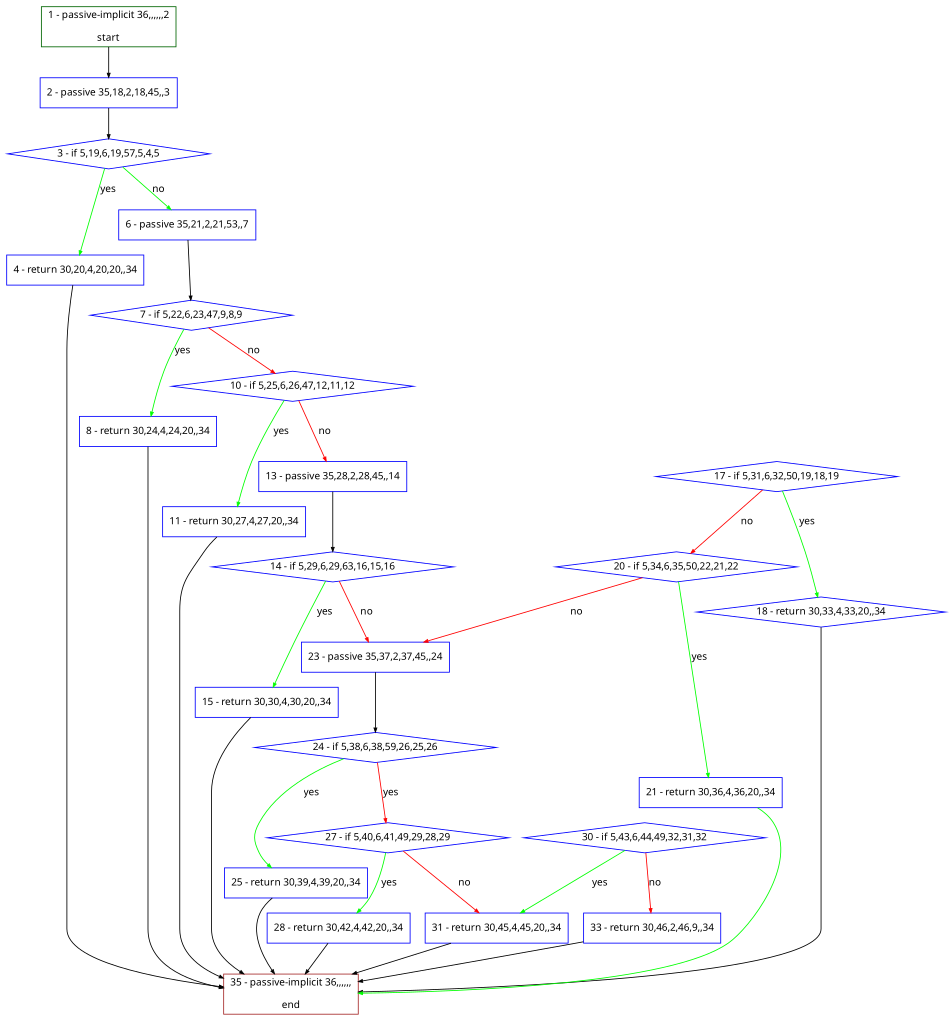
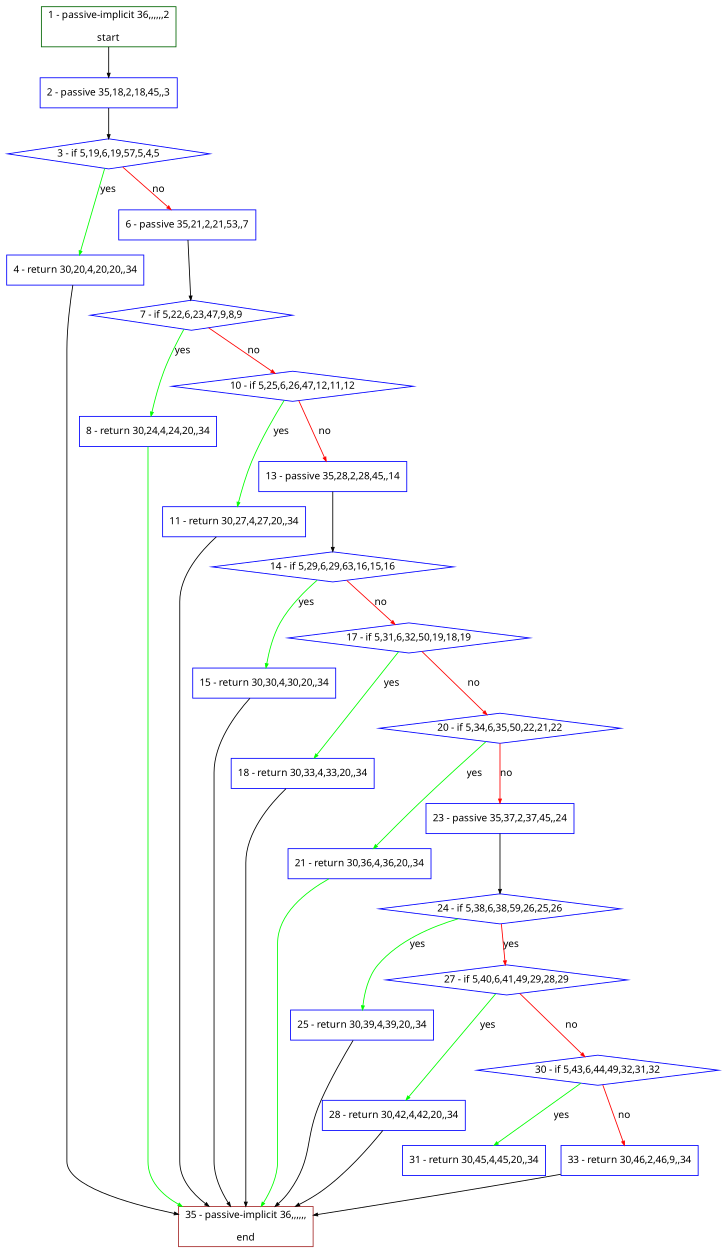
(145, 187) -> (145, 187)
(353, 610) -> (369, 601)
(821, 612) -> (303, 773)
(148, 738) -> (148, 832)
(439, 881) -> (551, 1024)
(404, 958) -> none
